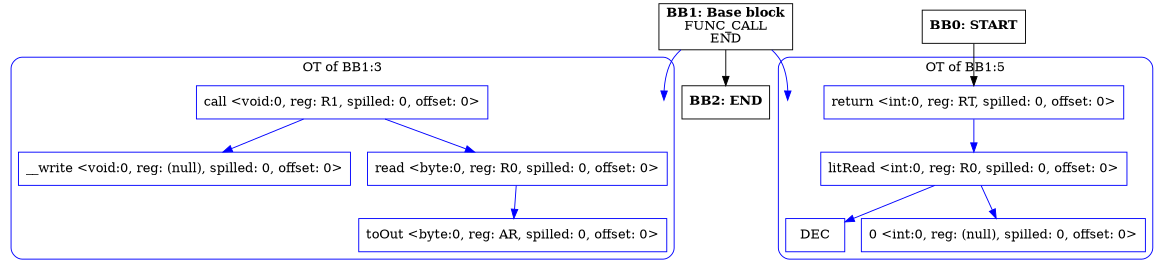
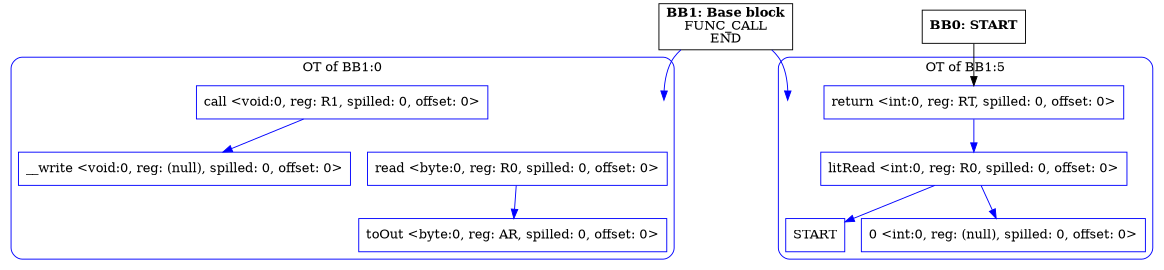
(343, 68) -> (343, 68)
(726, 102) -> none
(425, 134) -> none
(815, 235) -> (815, 235)
